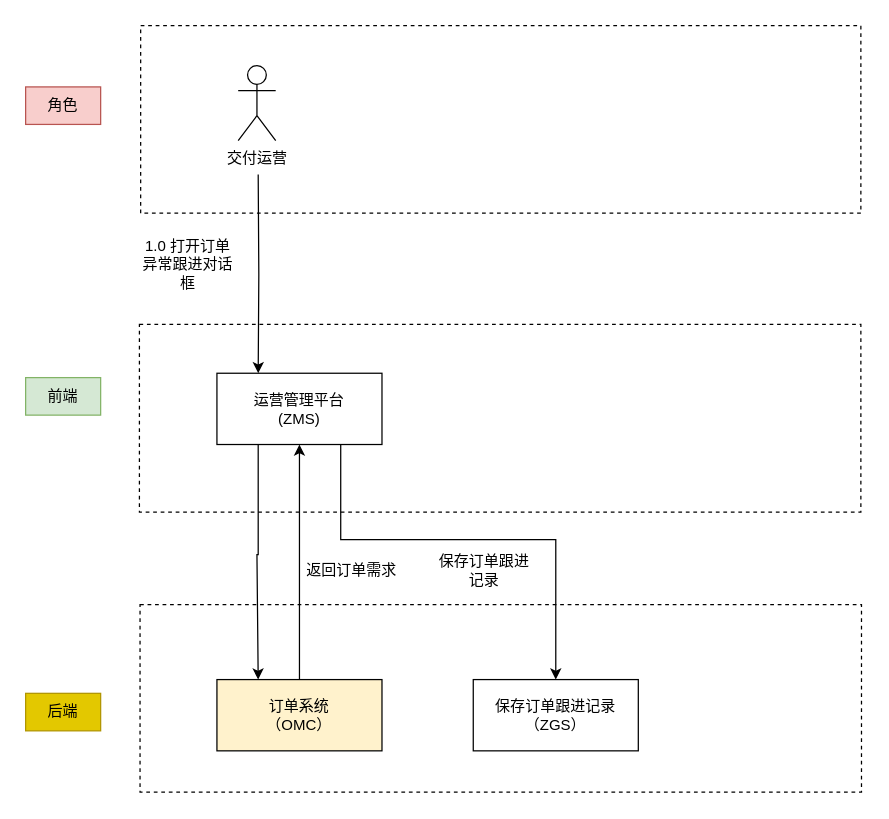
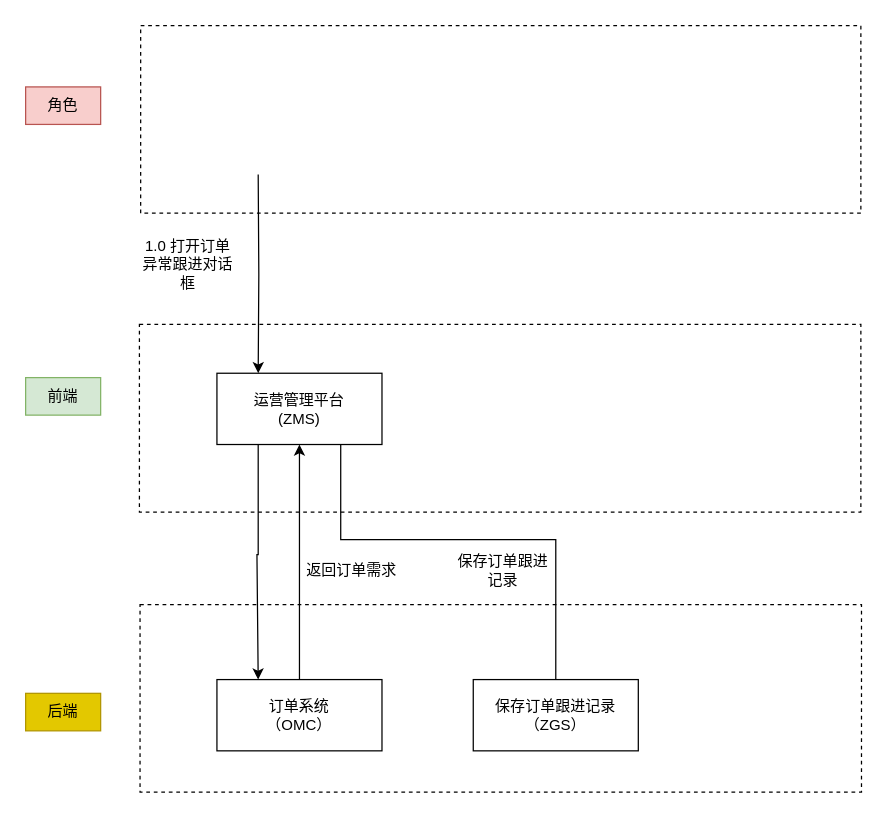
(257, 103) -> none
(484, 571) -> (503, 571)
(556, 669) -> (556, 673)
(299, 715) -> (299, 715)
